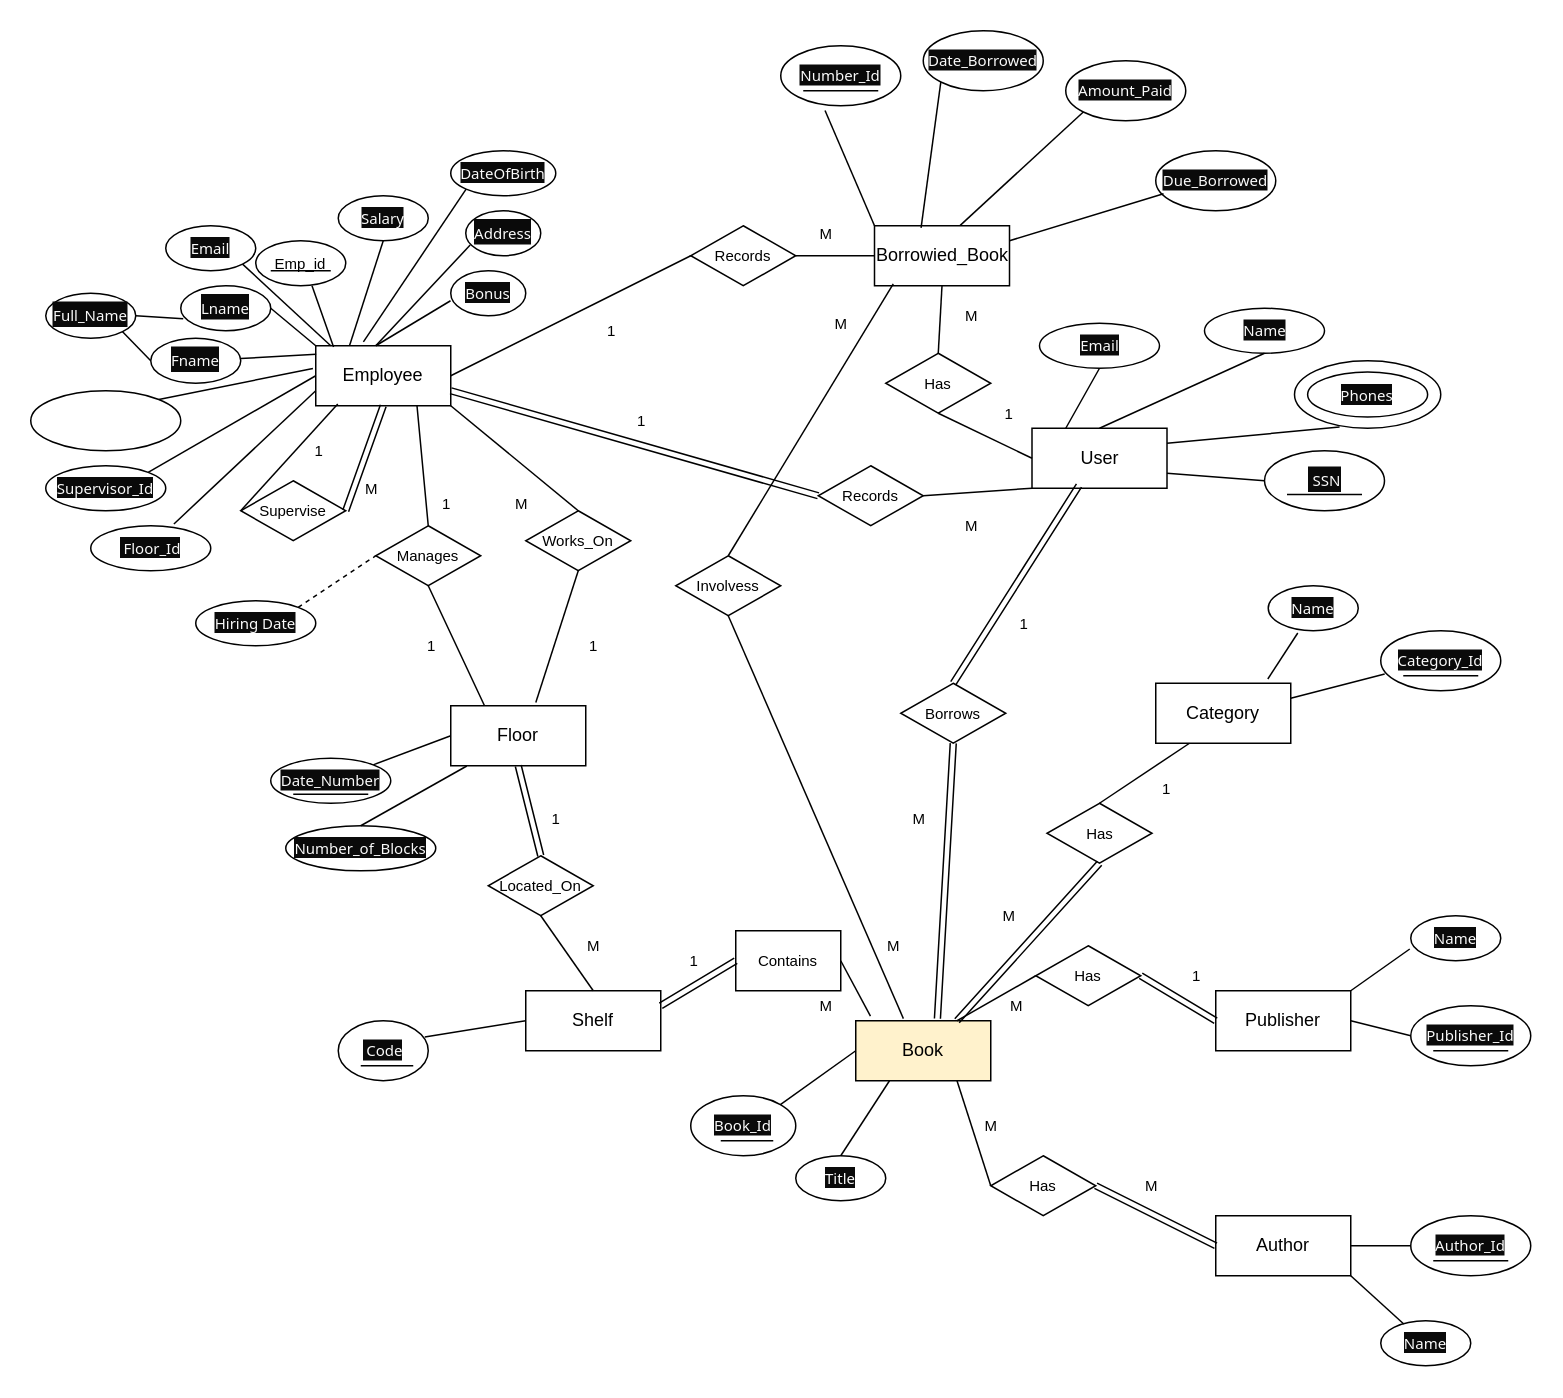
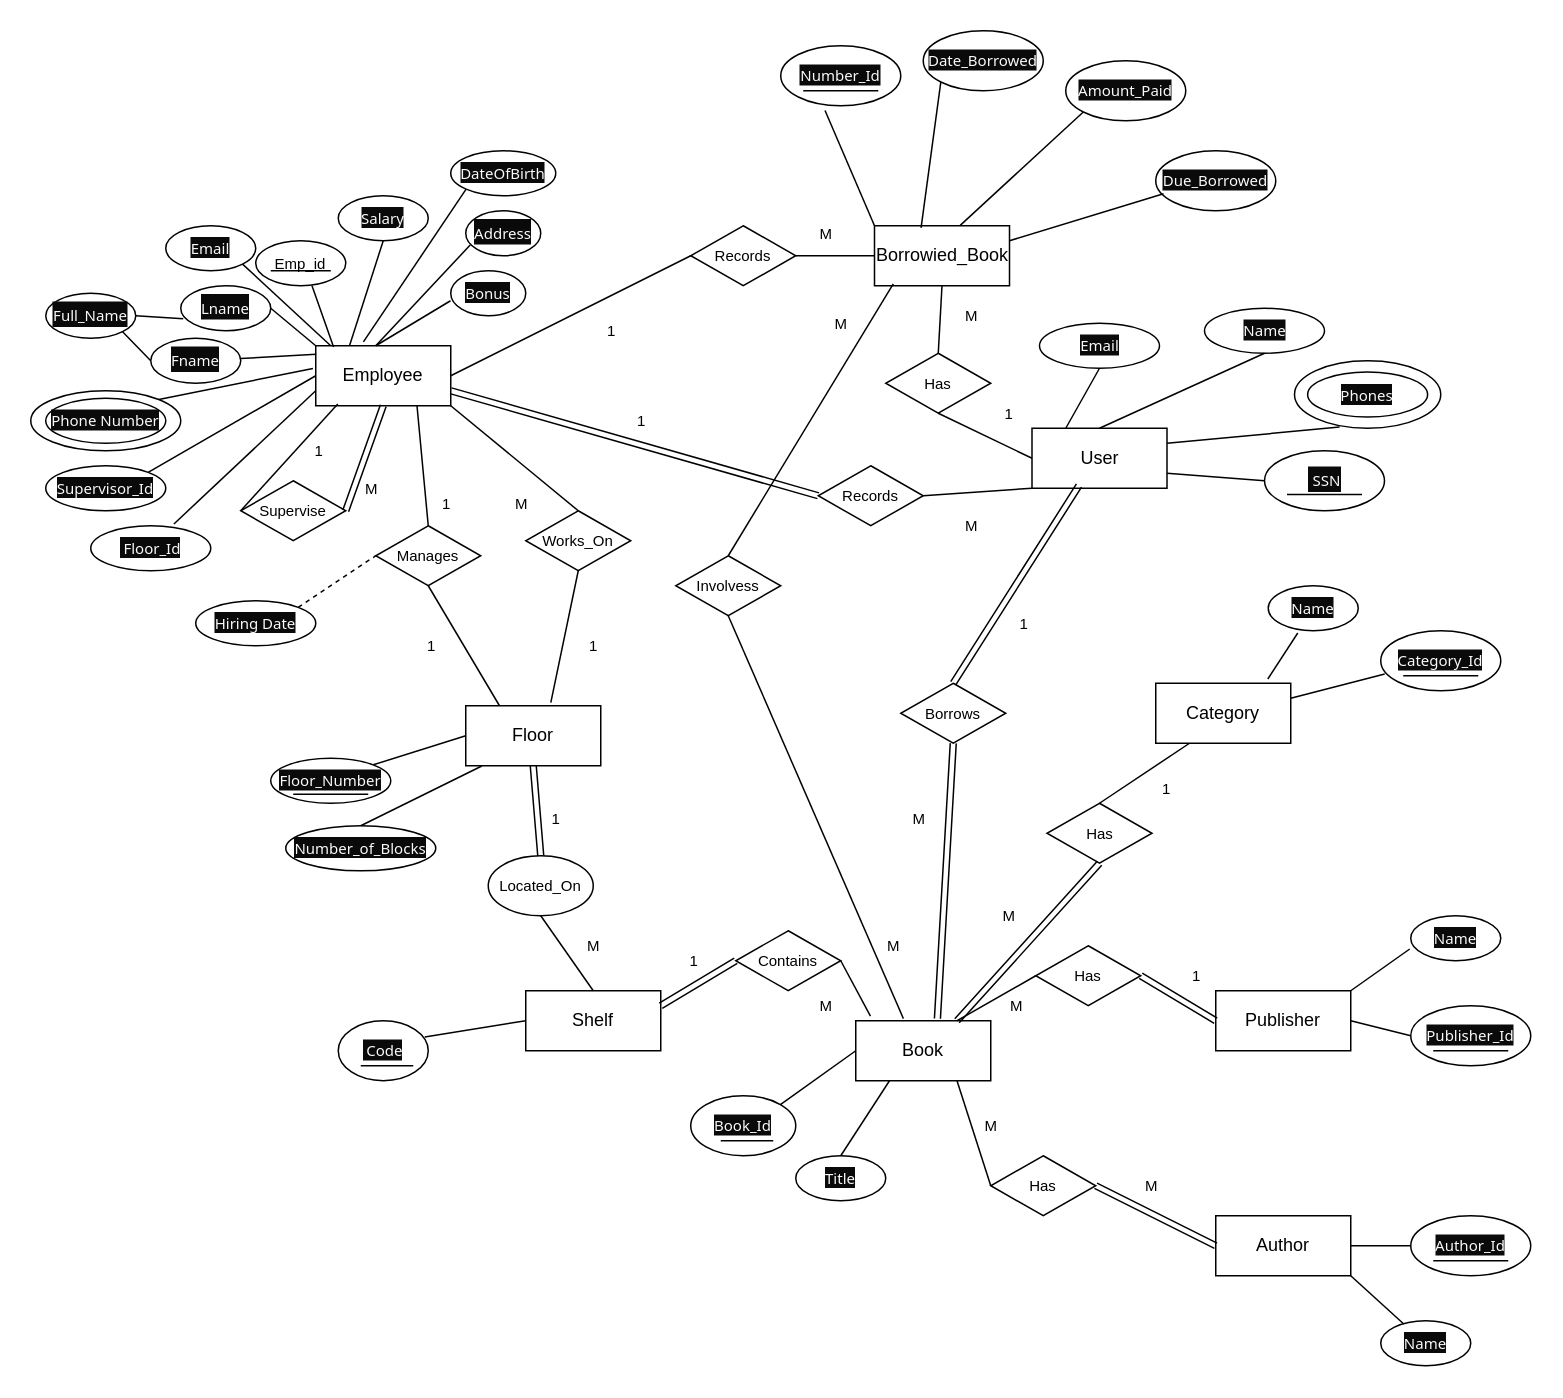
none -> (106, 421)
(518, 736) -> (533, 736)
(331, 781) -> (331, 781)
(541, 886) -> (541, 886)
(788, 961) -> (788, 961)
(923, 1051) -> (923, 1051)
